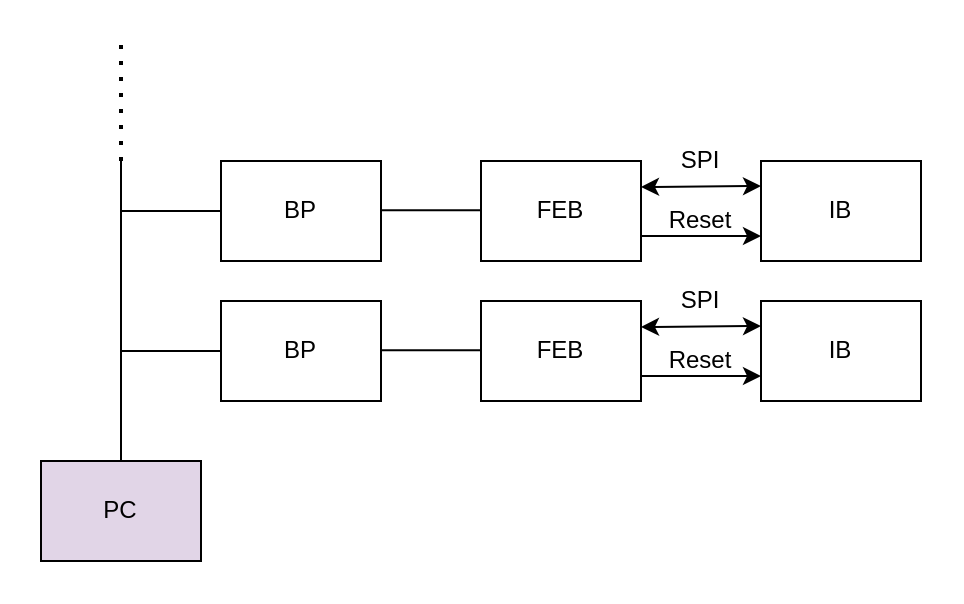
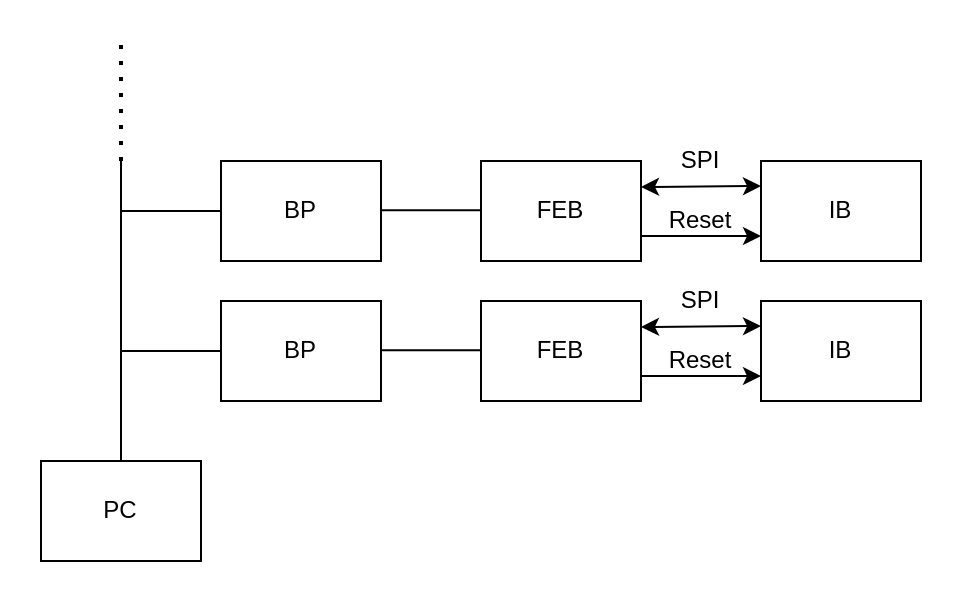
(121, 511) -> (121, 511)
